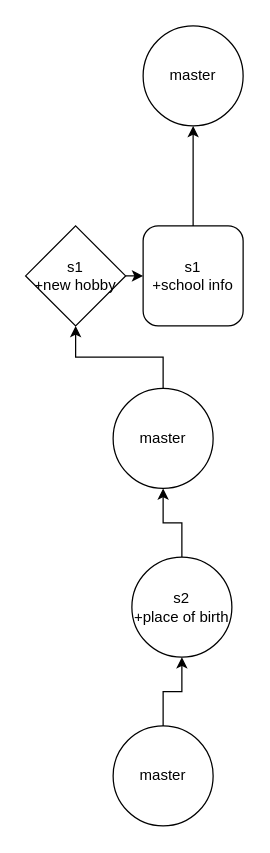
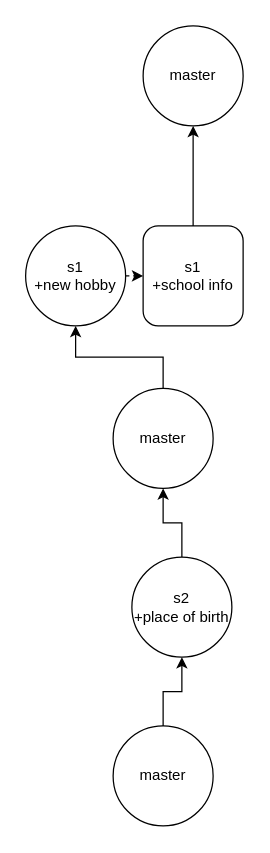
(76, 276) -> (76, 276)
(130, 276) -> (130, 276)
